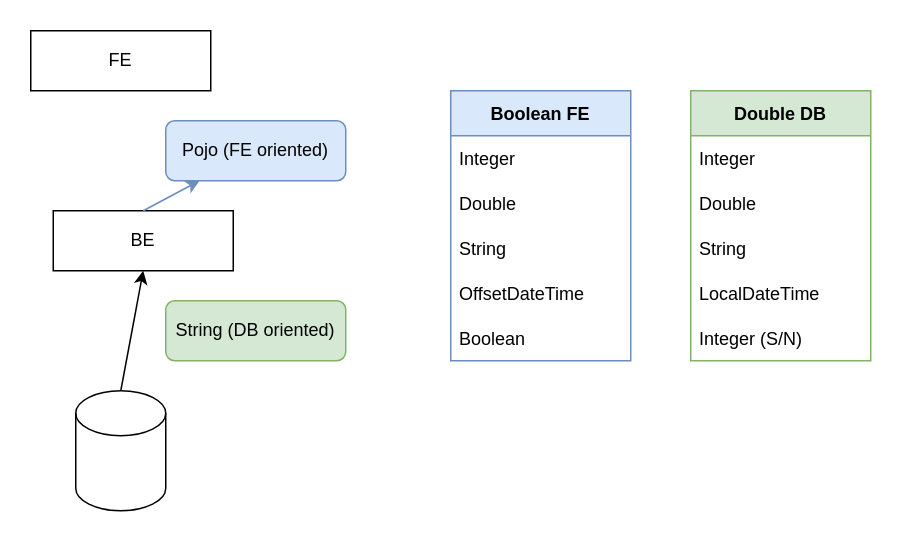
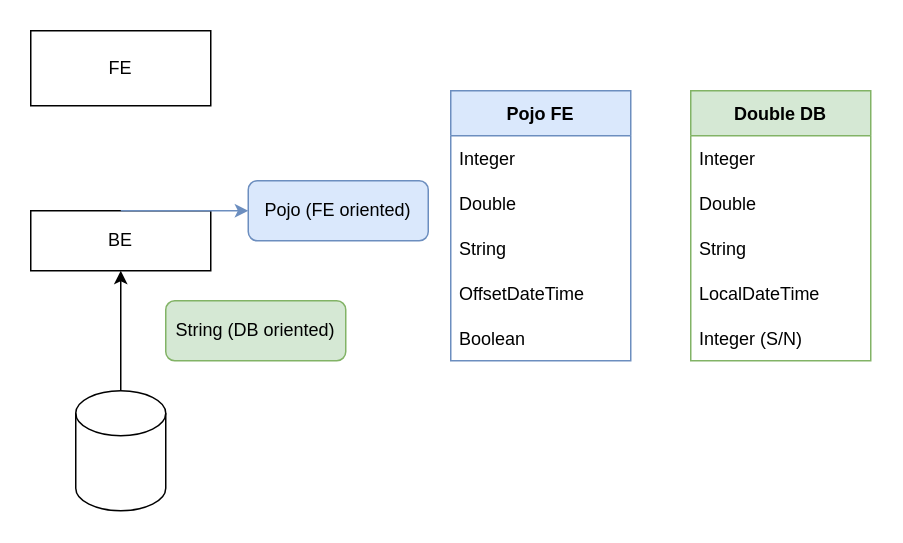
(121, 61) -> (121, 68)
(540, 114) -> (540, 114)
(256, 151) -> (338, 211)
(143, 241) -> (121, 241)
